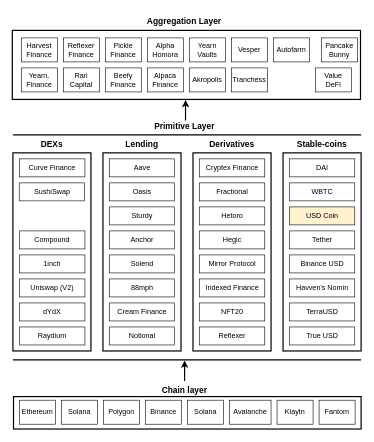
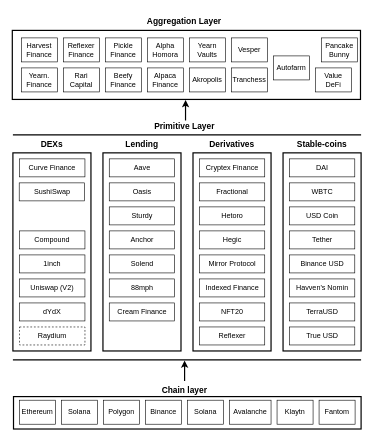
(291, 50) -> (291, 68)
(322, 216) -> (322, 216)
(52, 336) -> (52, 336)
(142, 336) -> none
